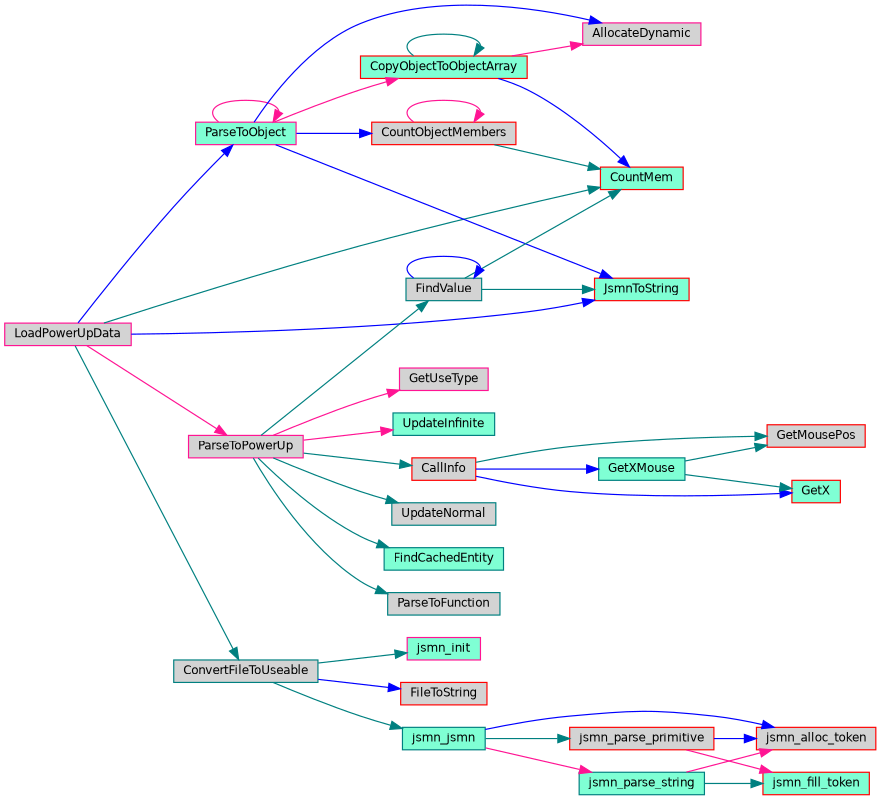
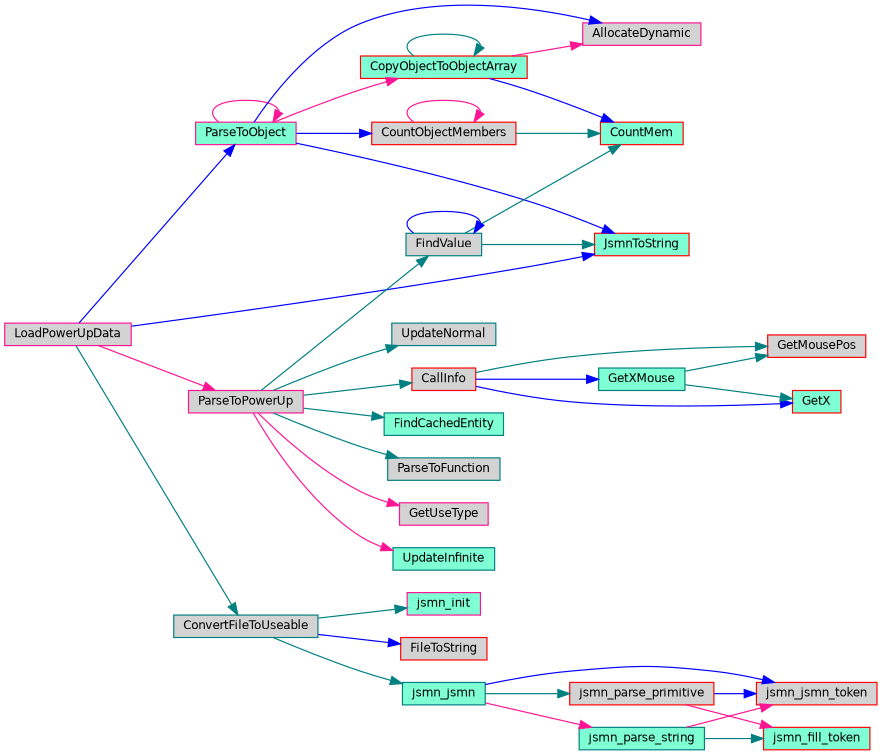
(344, 250) -> none
(816, 739) -> (817, 694)
